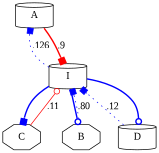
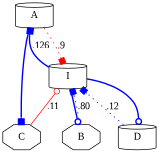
(53, 42) -> (53, 42)
(34, 54) -> (34, 54)
(33, 99) -> (23, 72)
